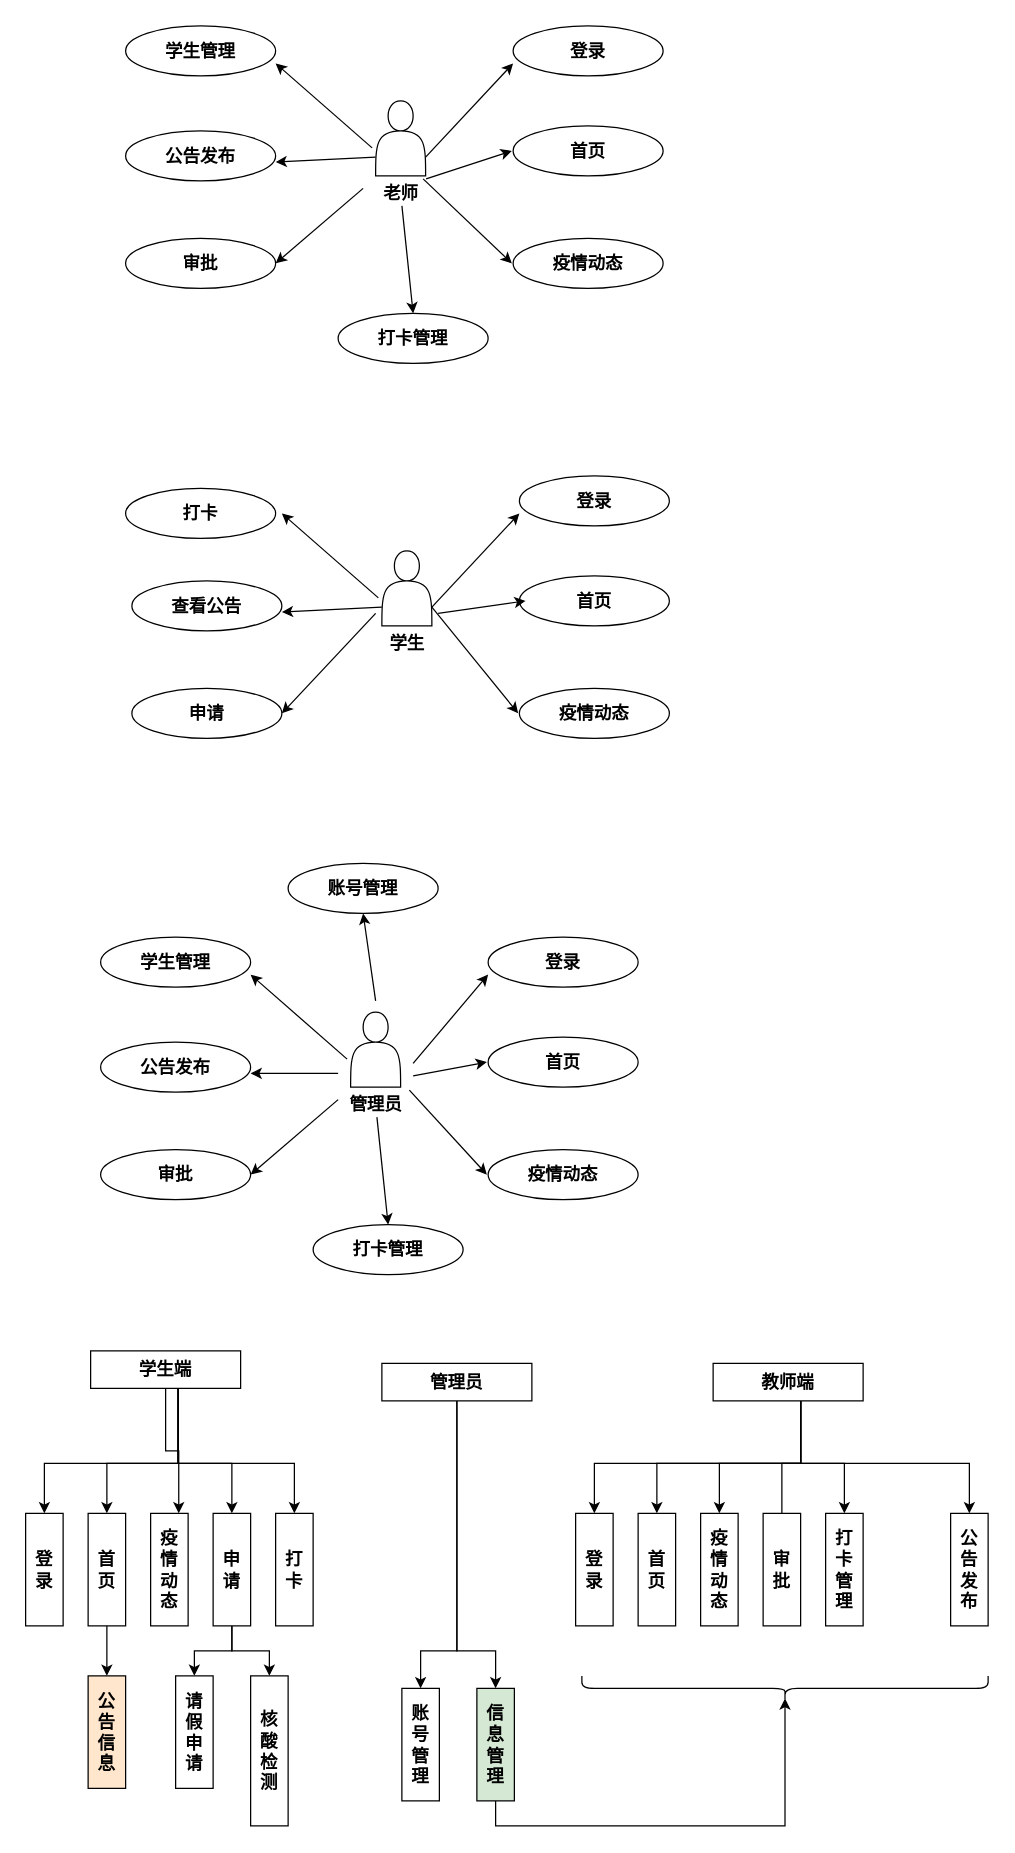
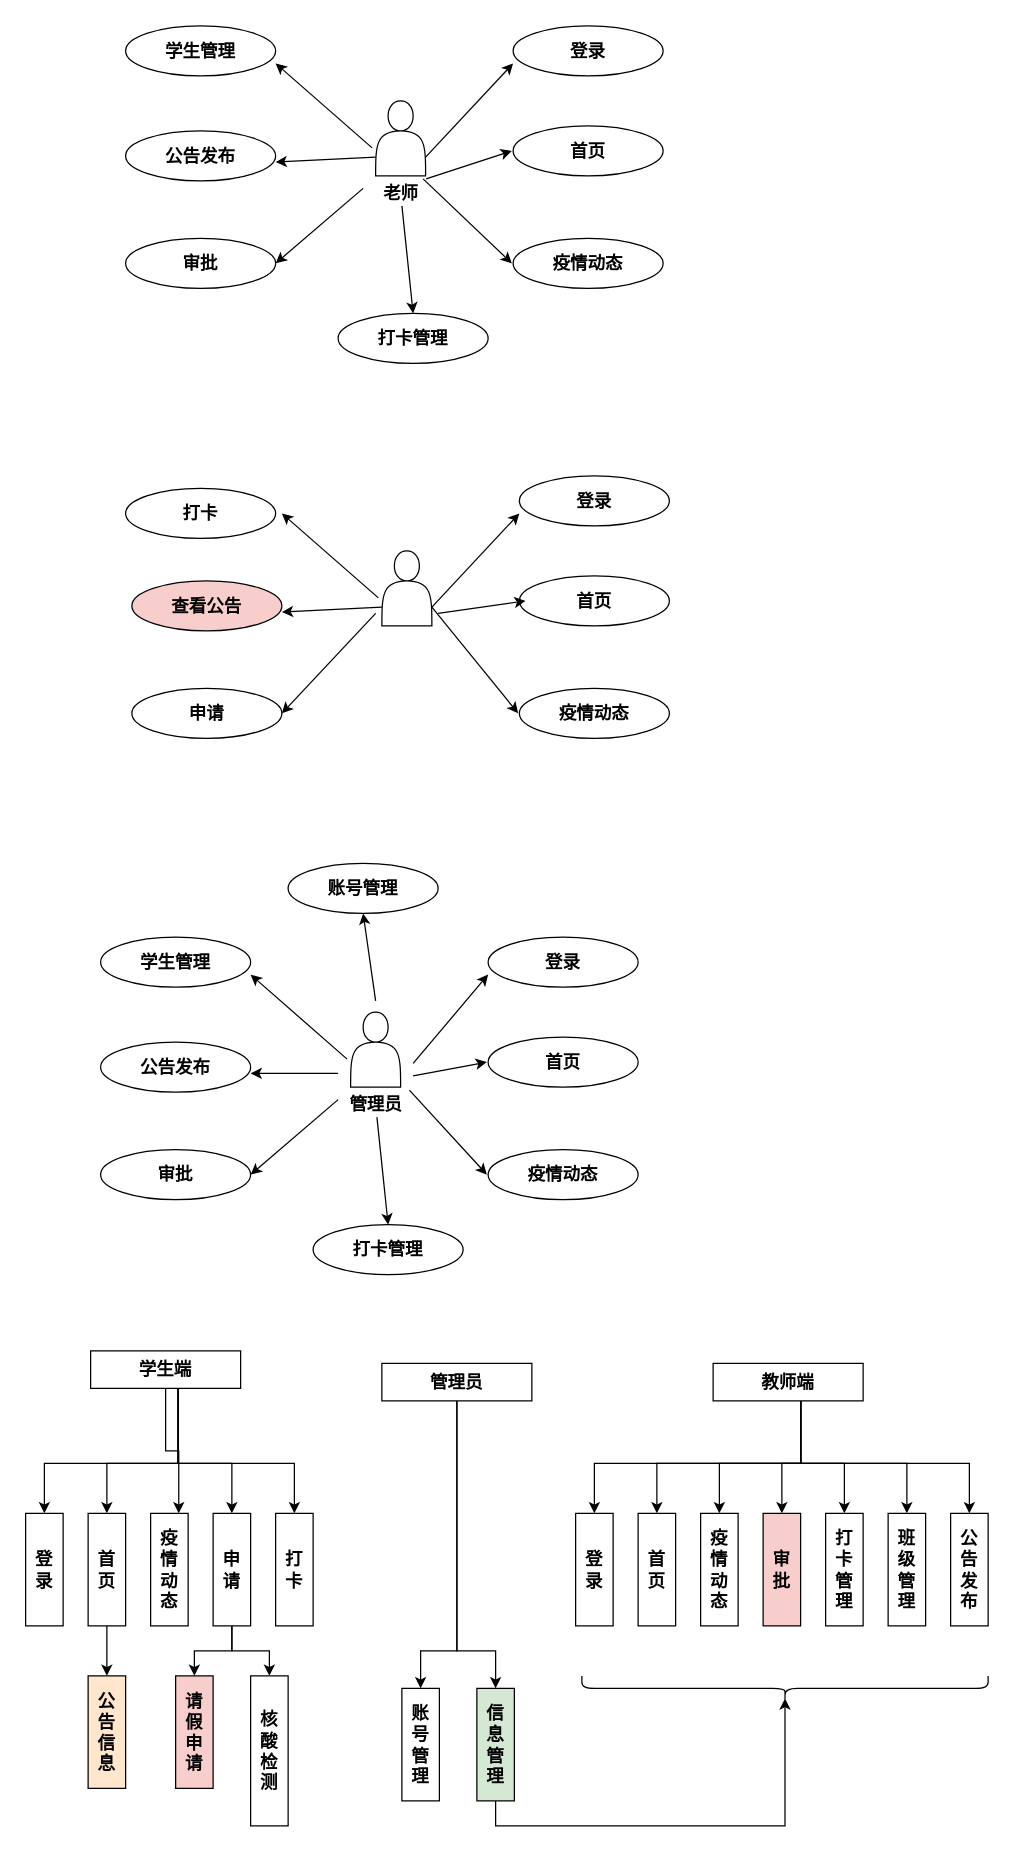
(207, 606) -> (207, 606)
(407, 643) -> none
none -> (907, 1485)
(782, 1506) -> (782, 1503)
(782, 1569) -> (782, 1569)
none -> (907, 1569)
(194, 1732) -> (194, 1732)
